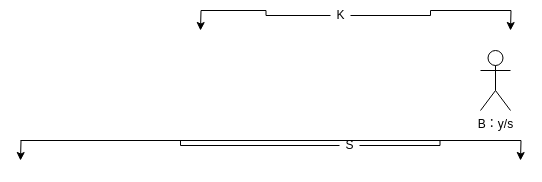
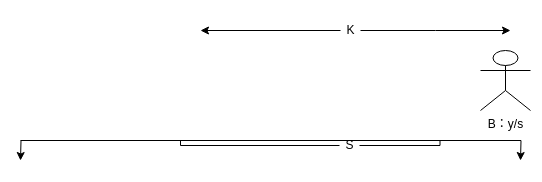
(341, 16) -> (351, 31)
(496, 81) -> (506, 81)
